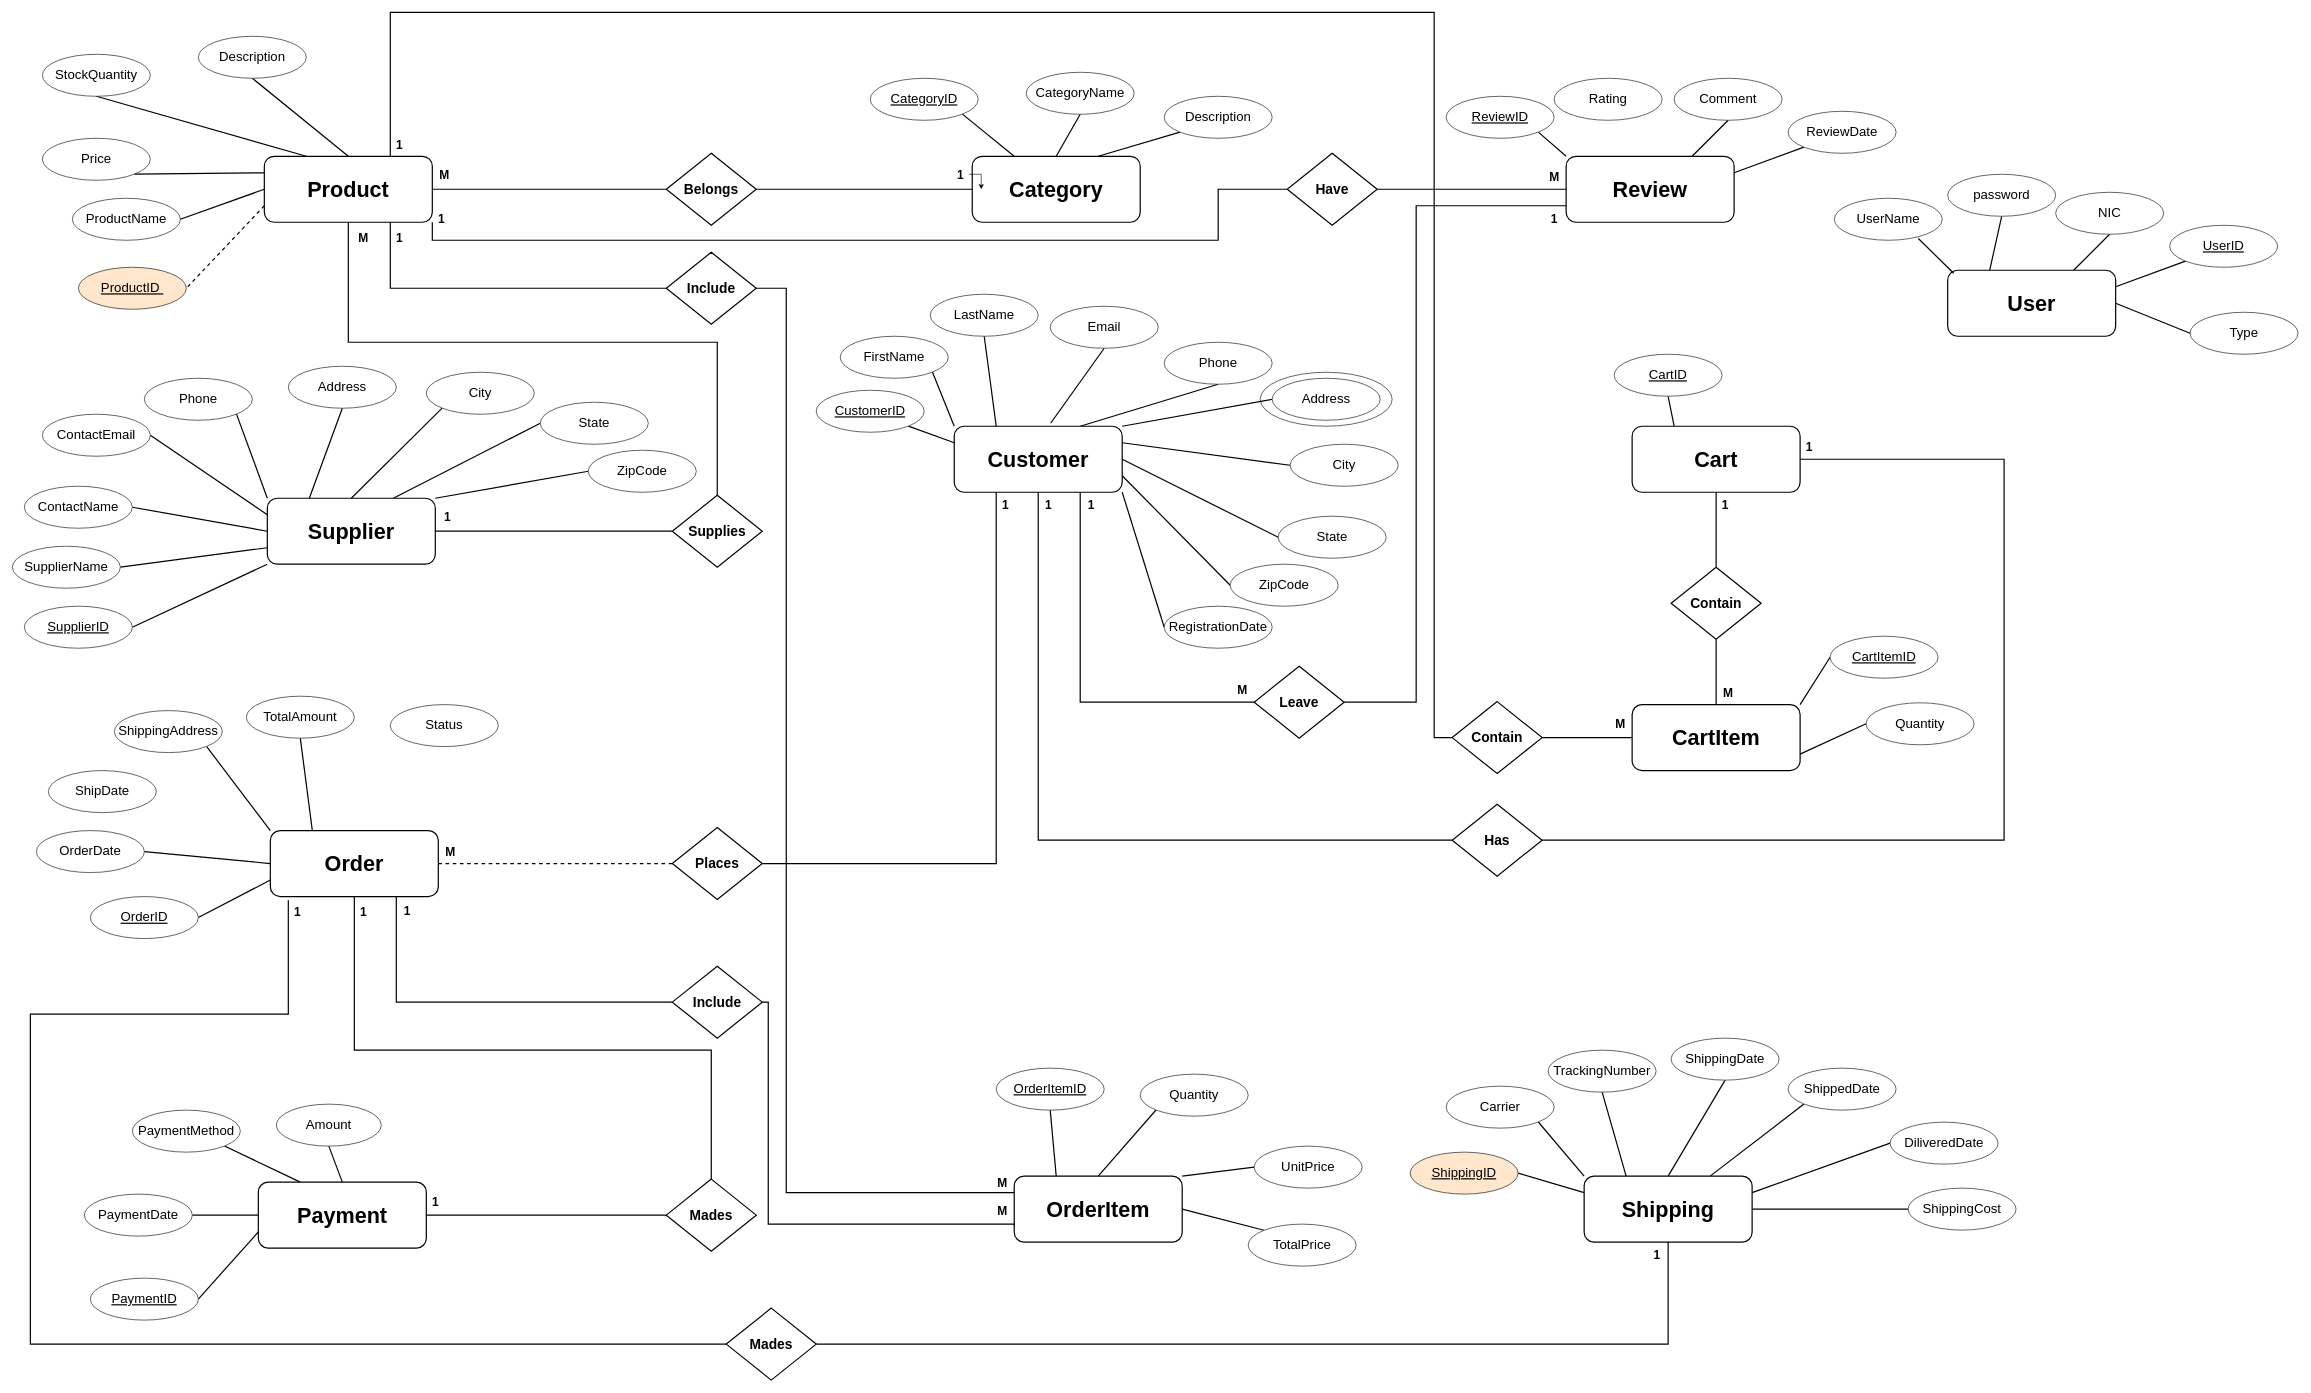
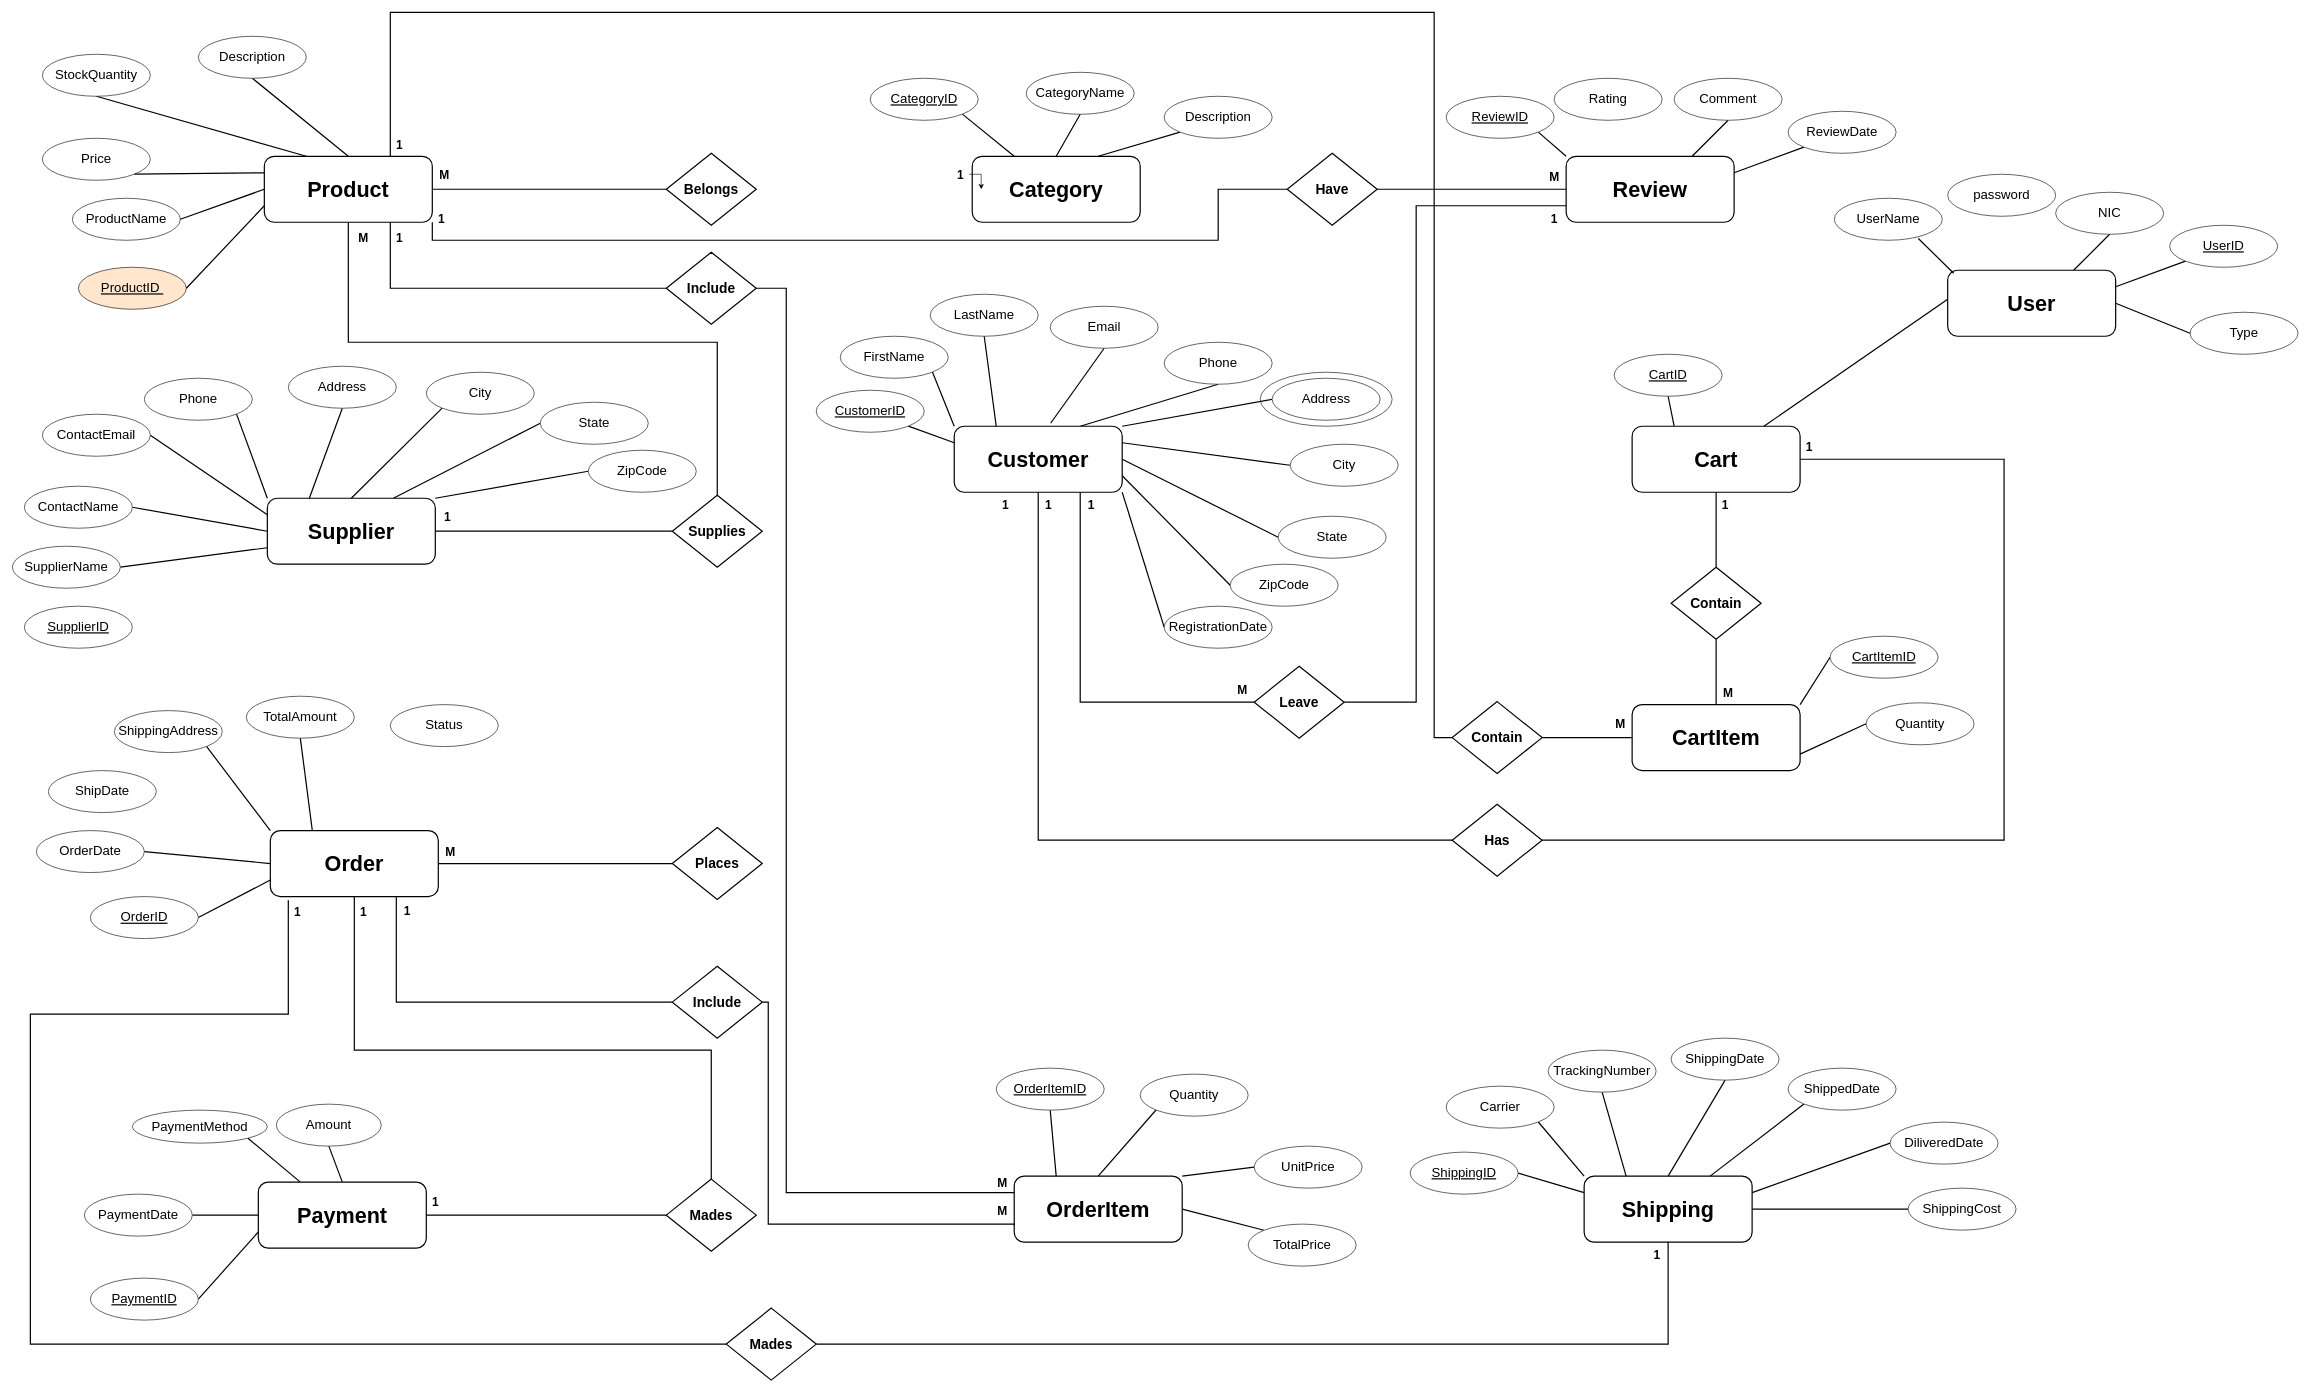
(864, 189) -> none
(1996, 244) -> (1856, 363)
(225, 247) -> (225, 247)
(200, 596) -> none
(996, 796) -> none
(555, 864) -> (555, 864)
(186, 1131) -> (200, 1127)
(1464, 1173) -> (1464, 1173)
